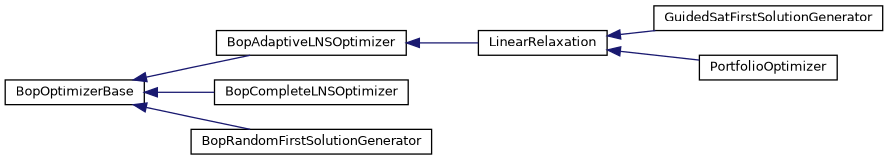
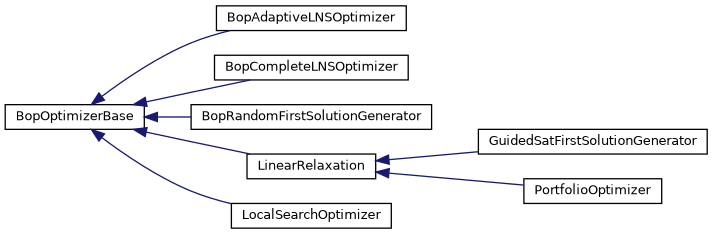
(449, 43) -> (198, 143)
none -> (311, 216)
